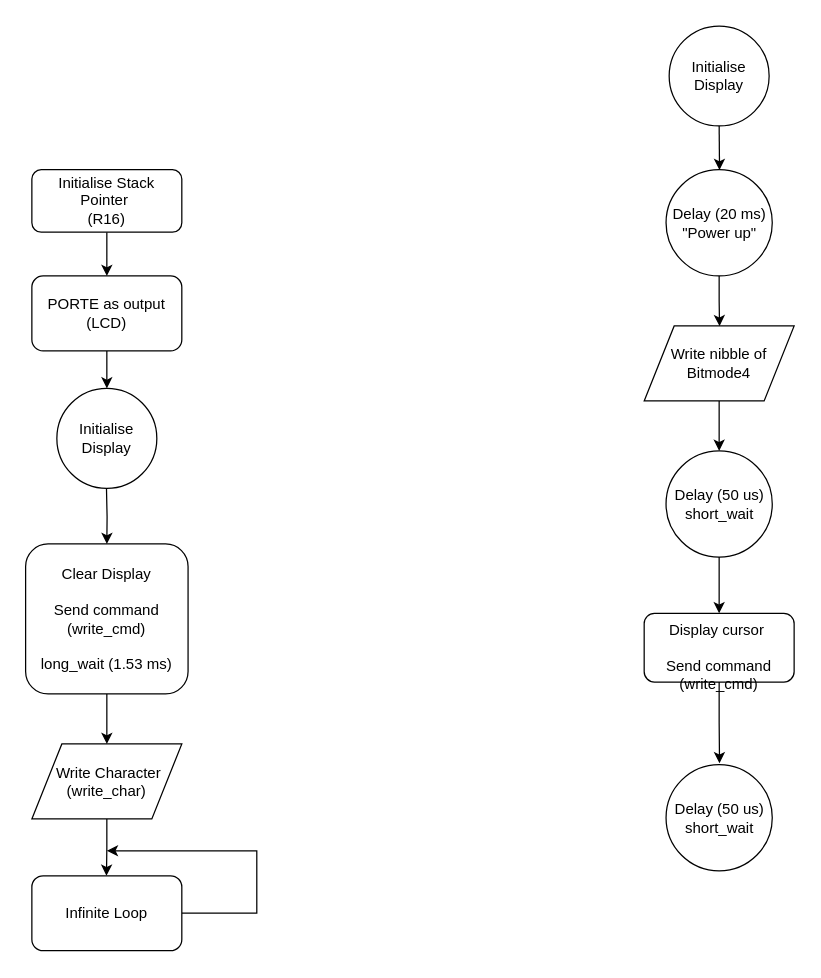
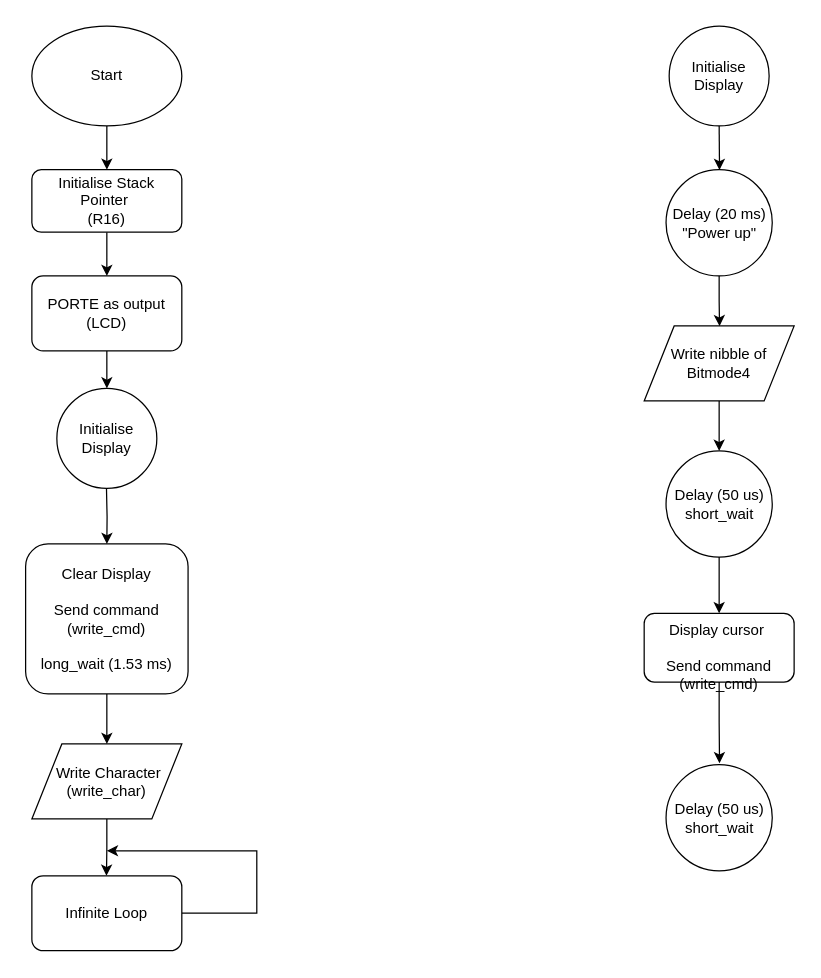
none -> (107, 76)
none -> (107, 143)
